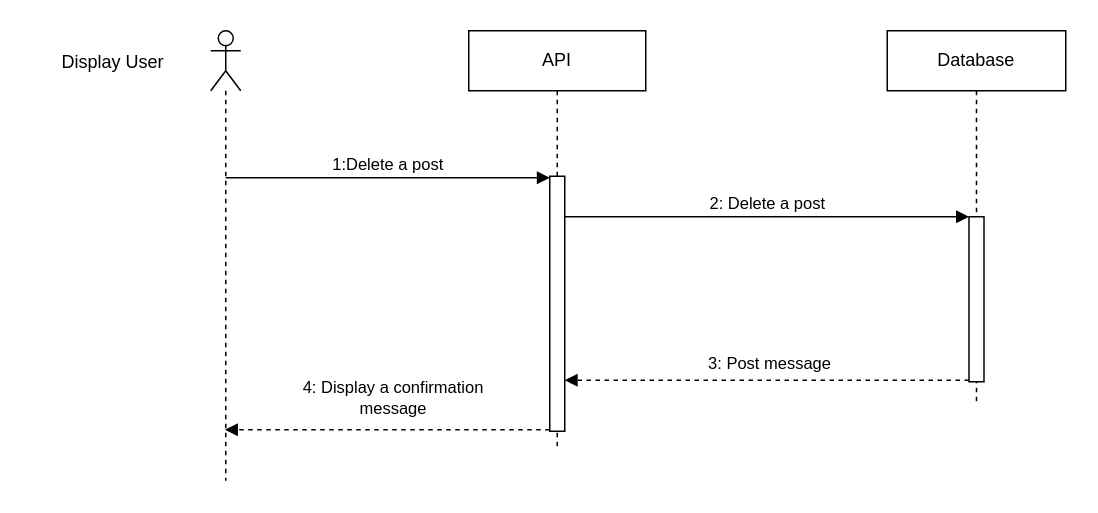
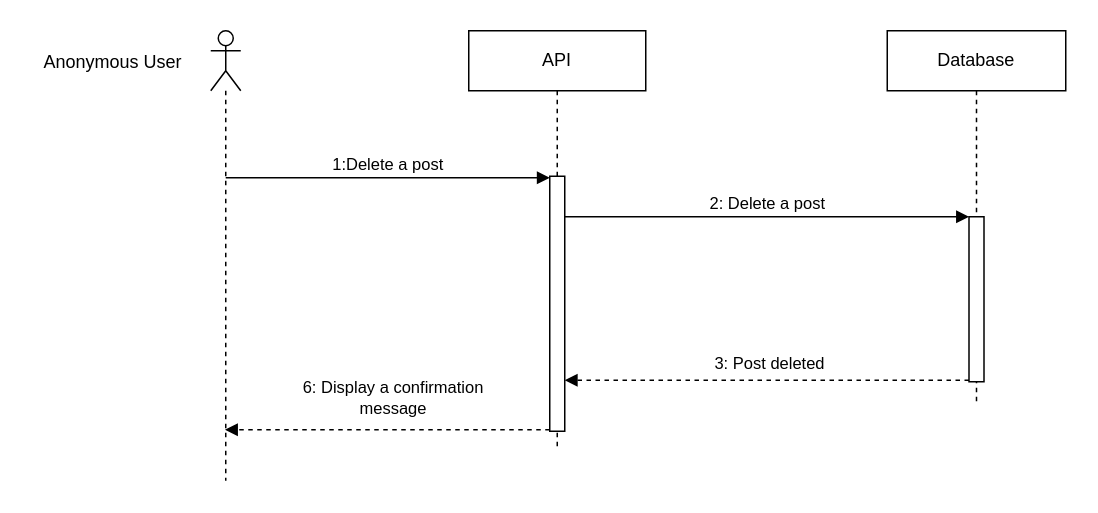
(113, 62) -> (113, 62)
(770, 364) -> (770, 364)
(394, 398) -> (394, 398)
